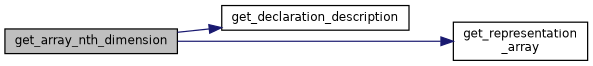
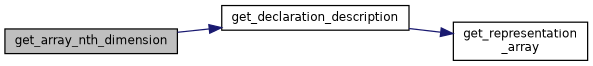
(309, 41) -> (425, 30)
